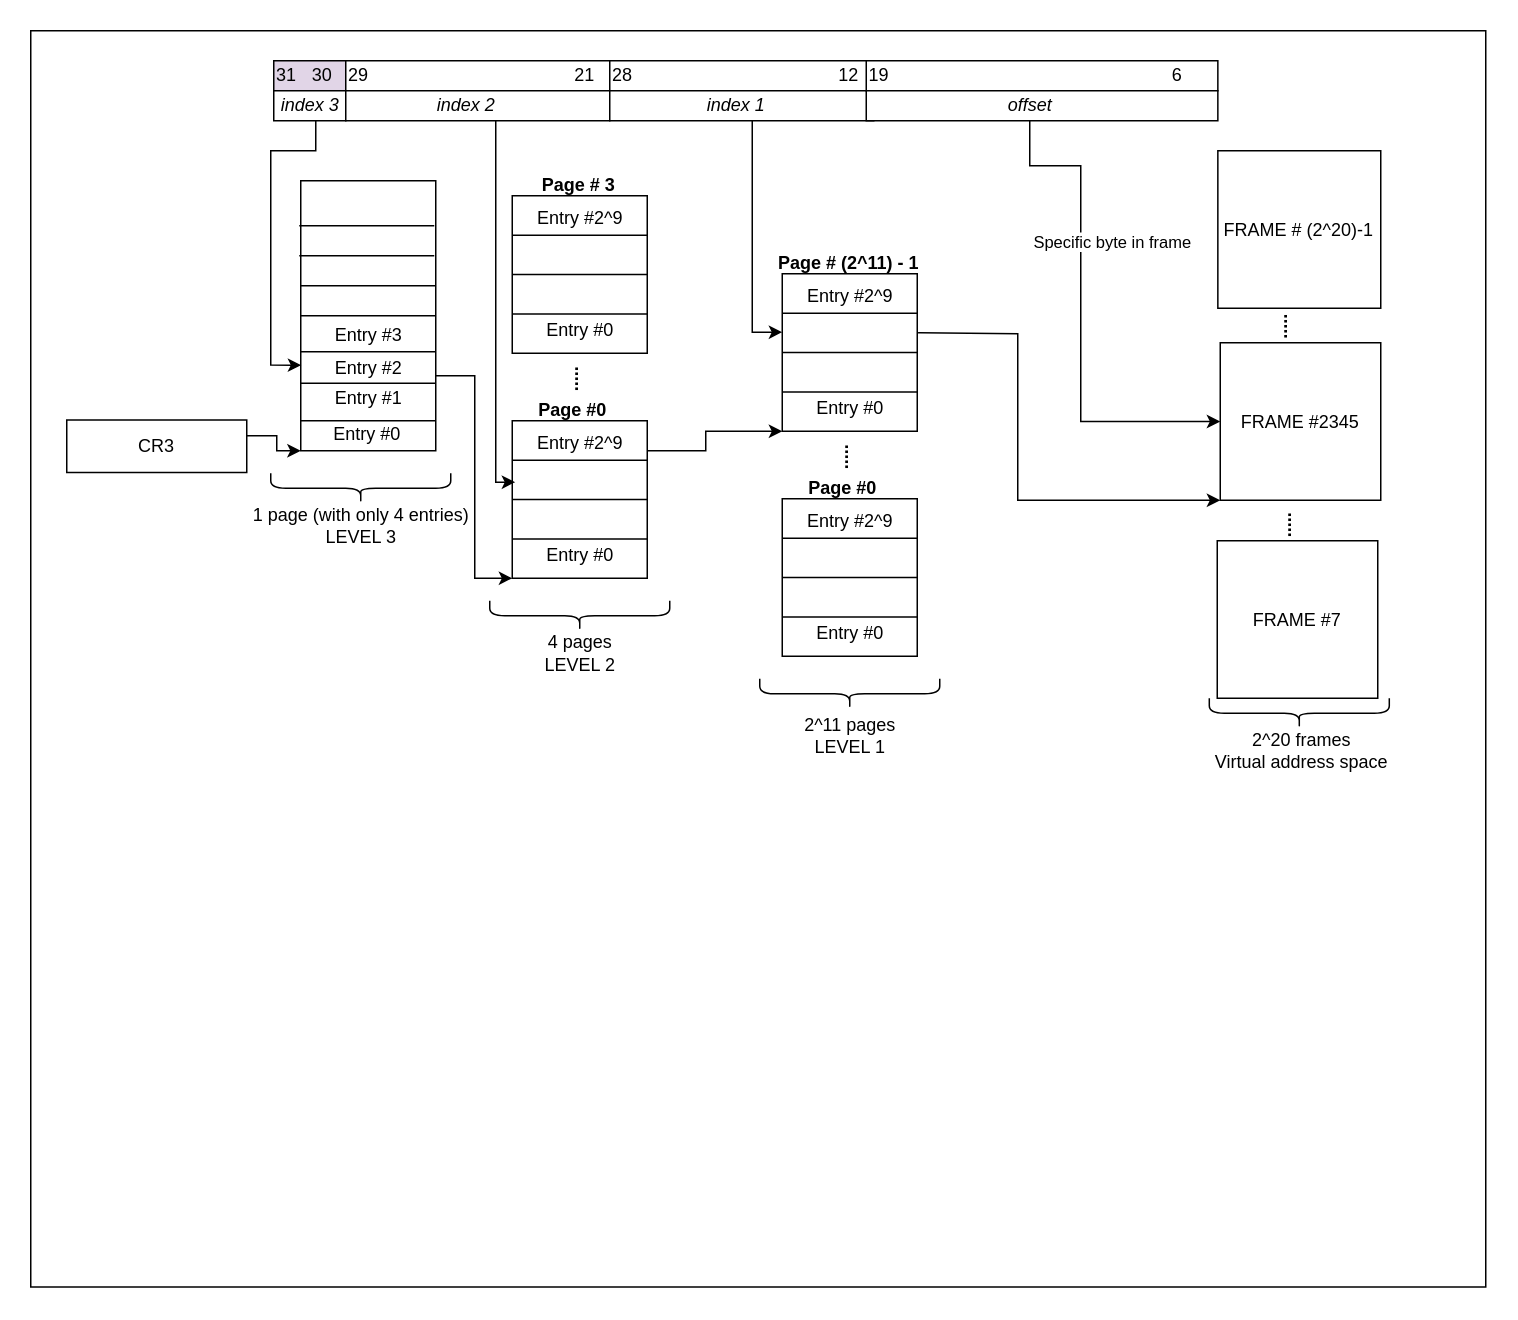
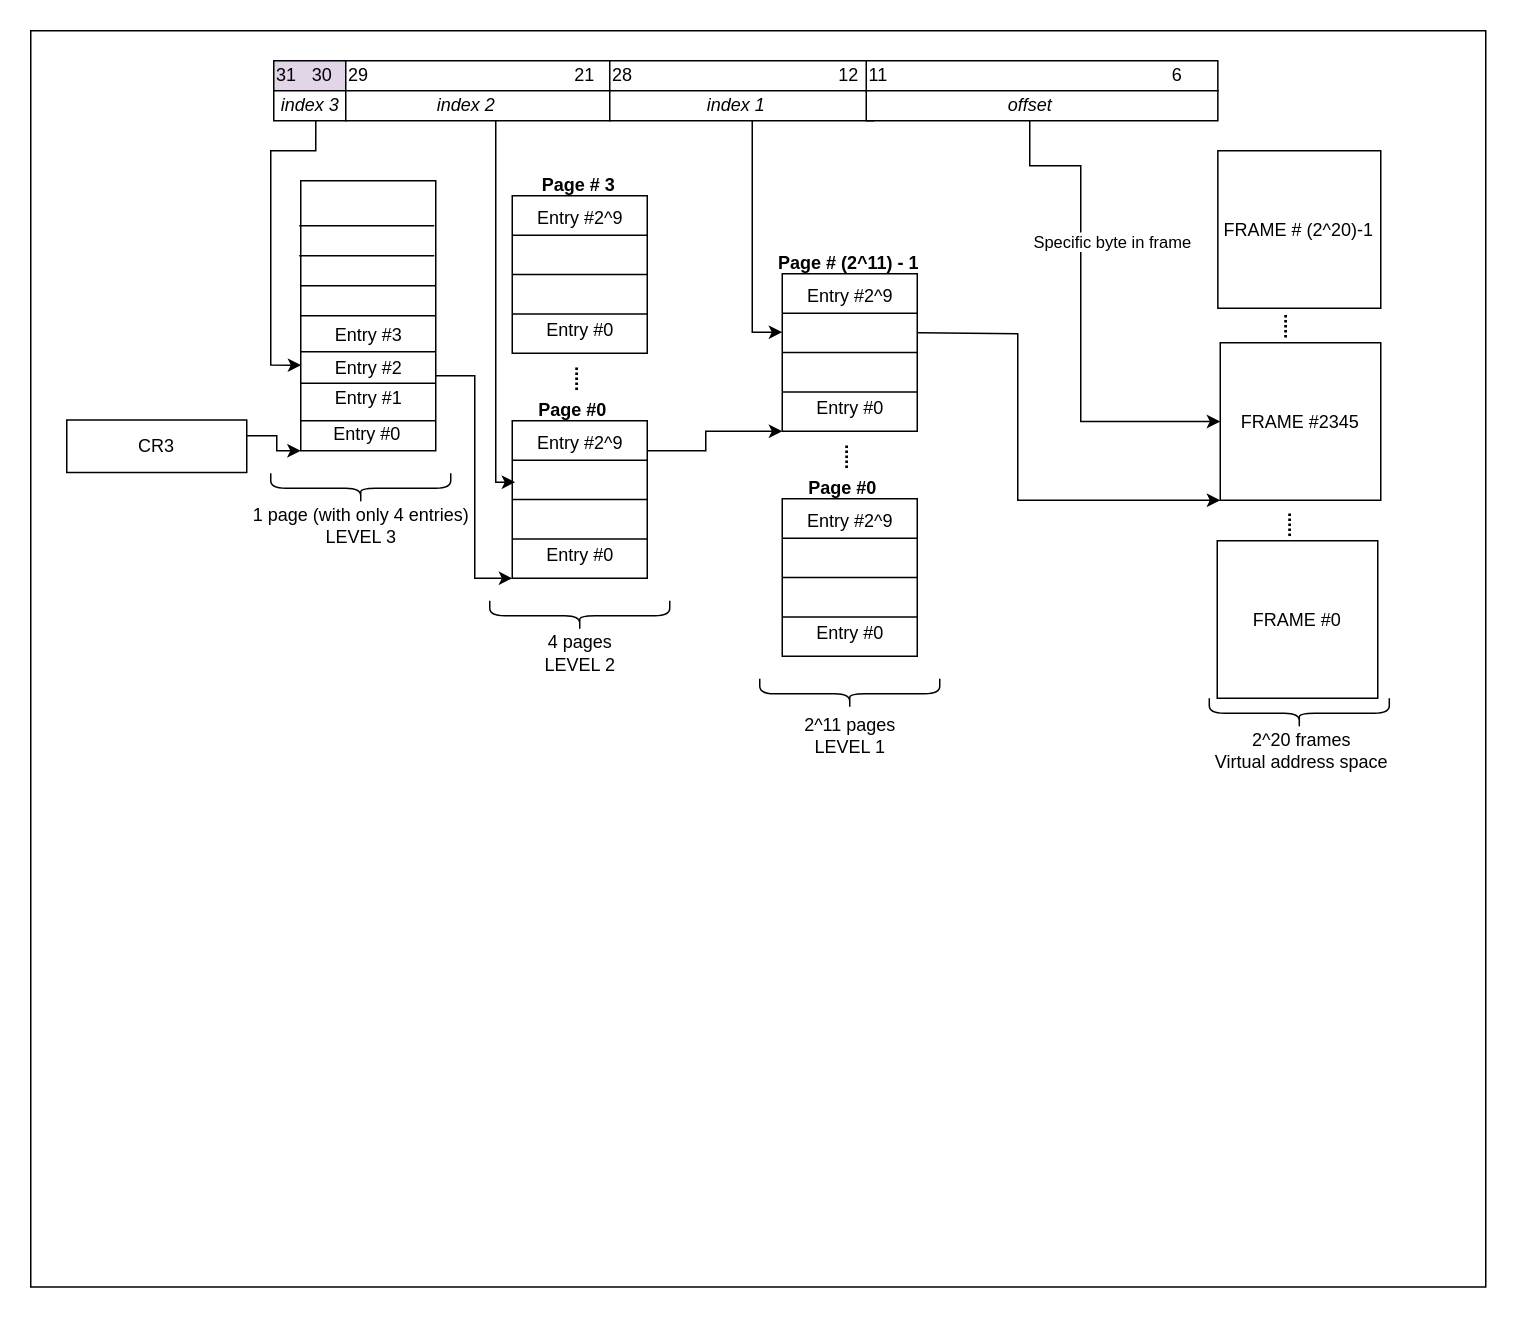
(879, 76) -> (879, 76)
(1298, 620) -> (1298, 620)
